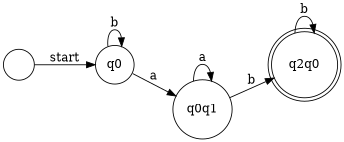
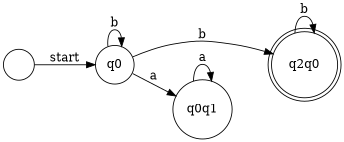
(248, 90) -> (198, 41)
